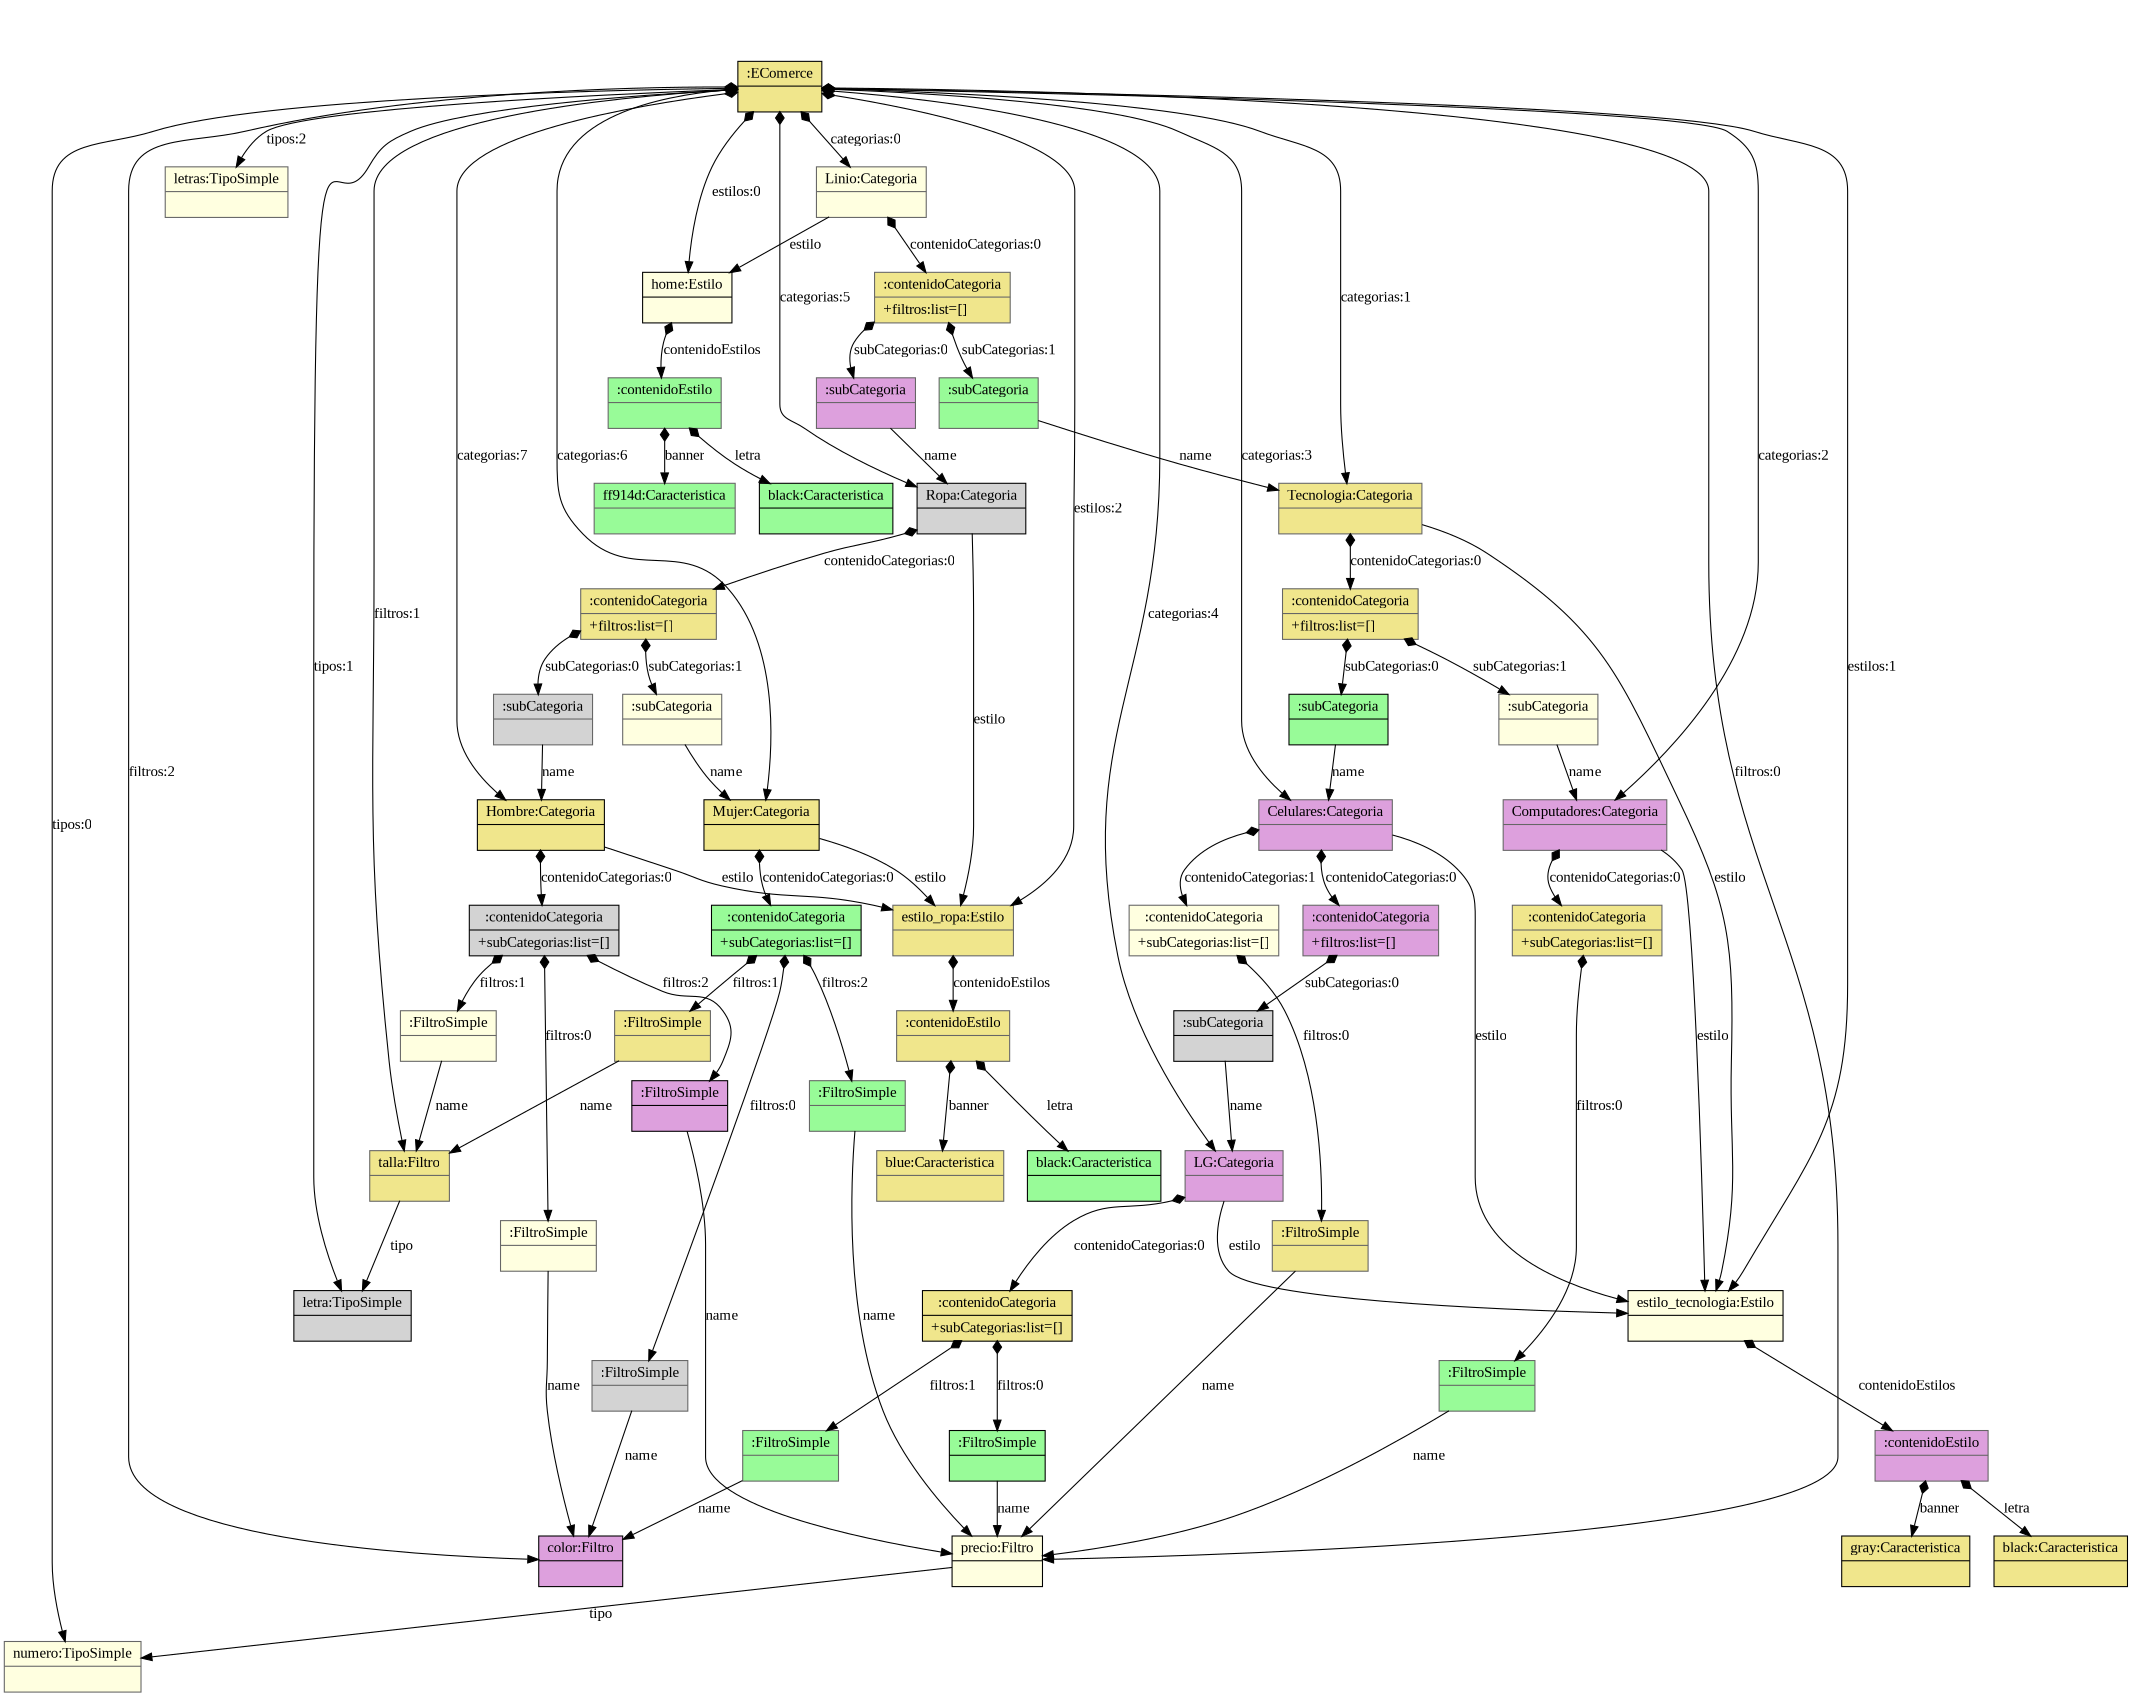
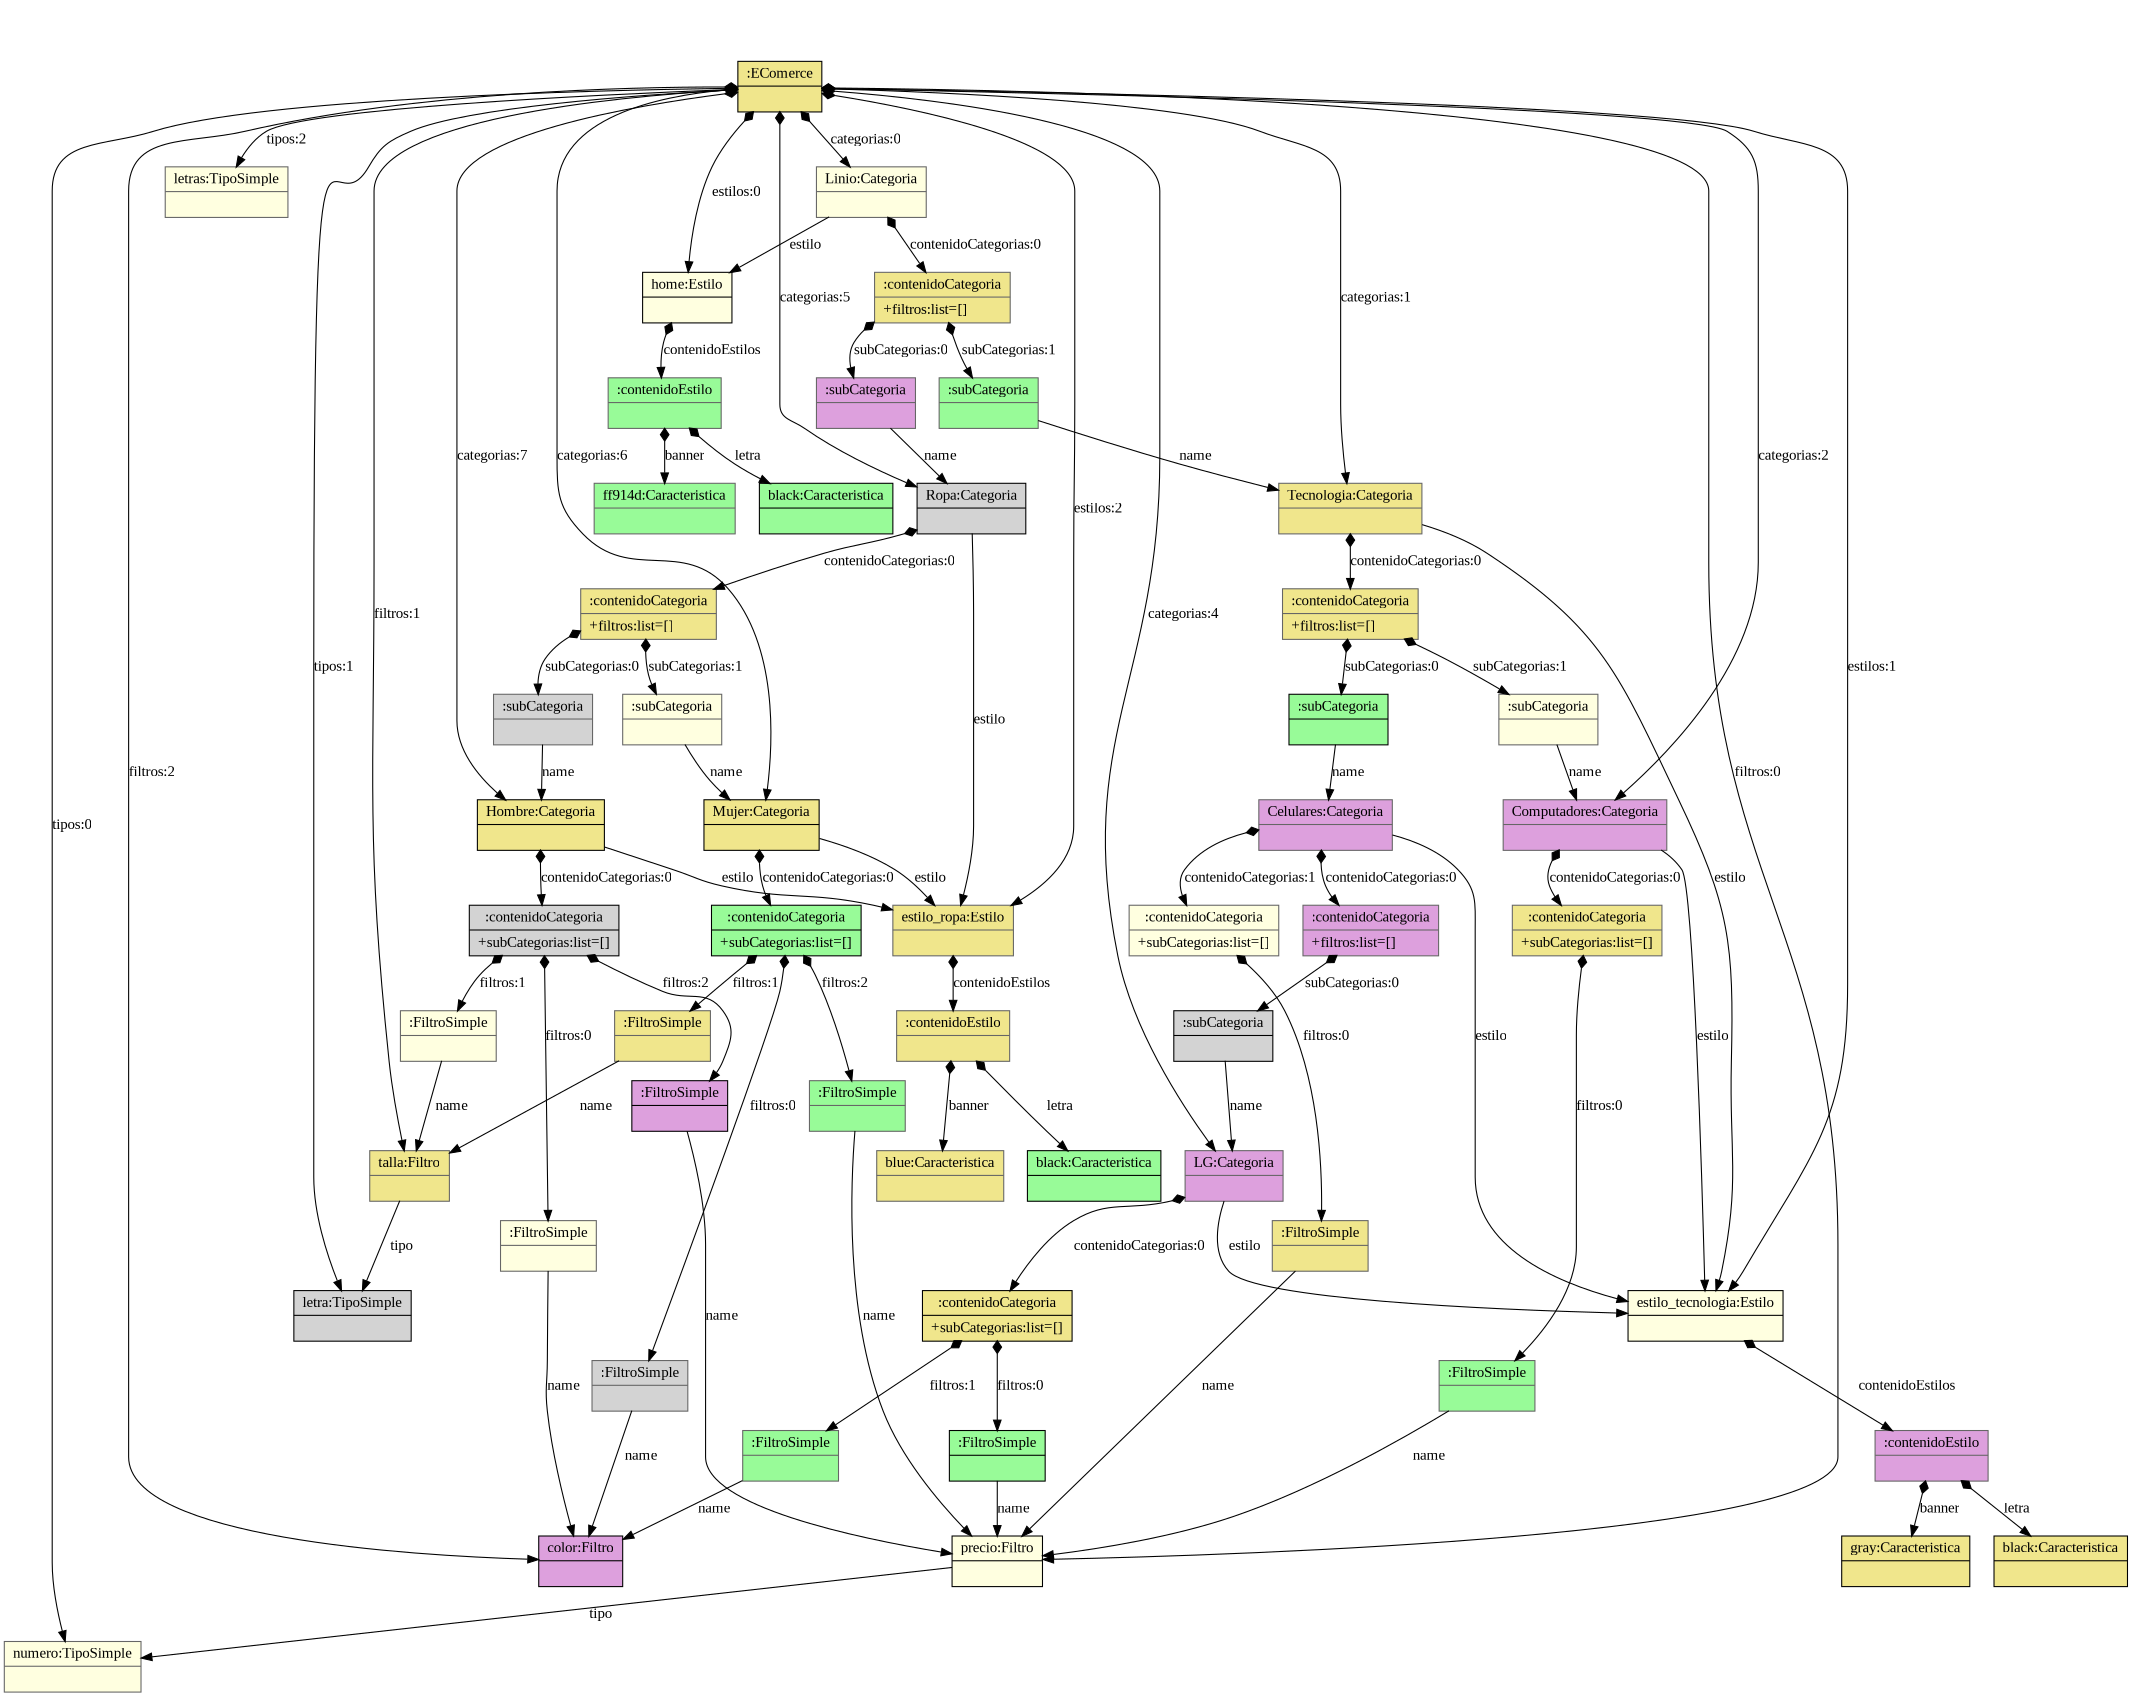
(1242, 278) -> none
